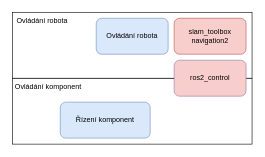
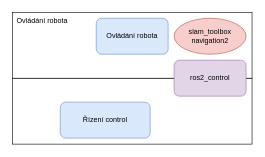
(210, 36) -> (210, 36)
(210, 78) -> (210, 78)
(48, 87) -> none
(105, 120) -> (105, 120)
